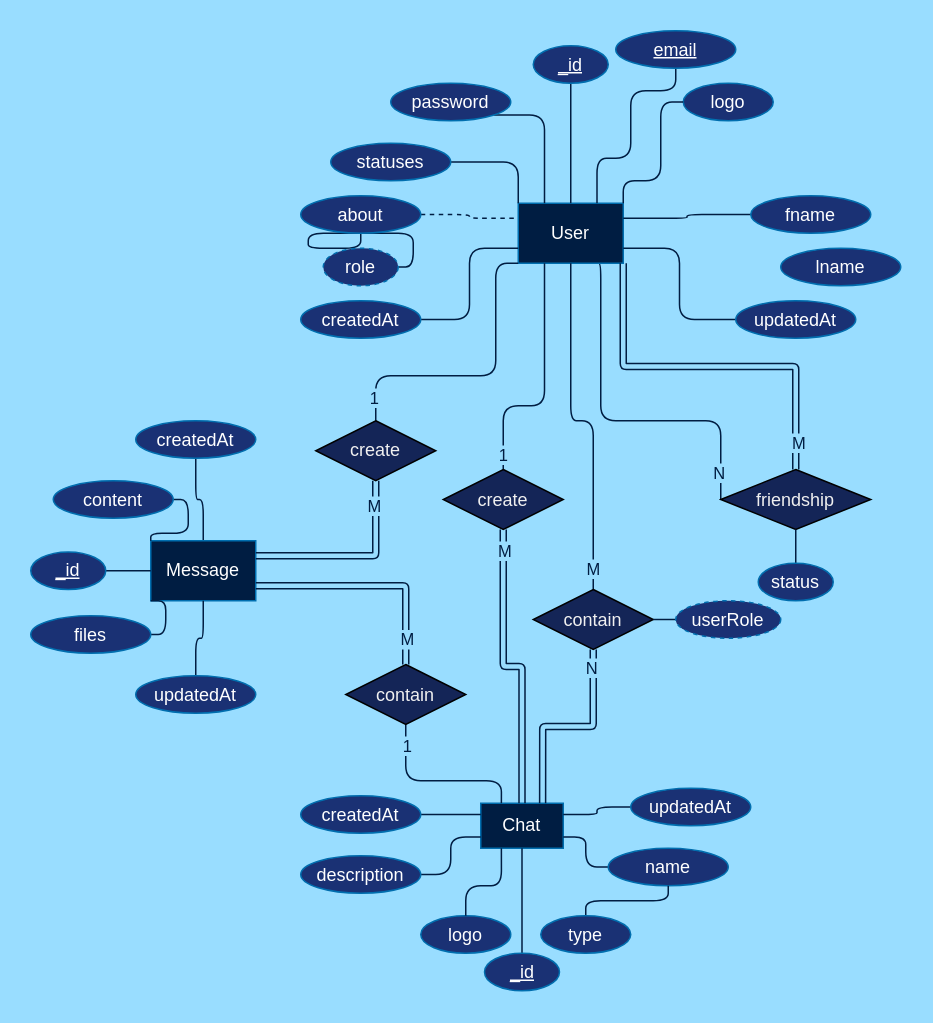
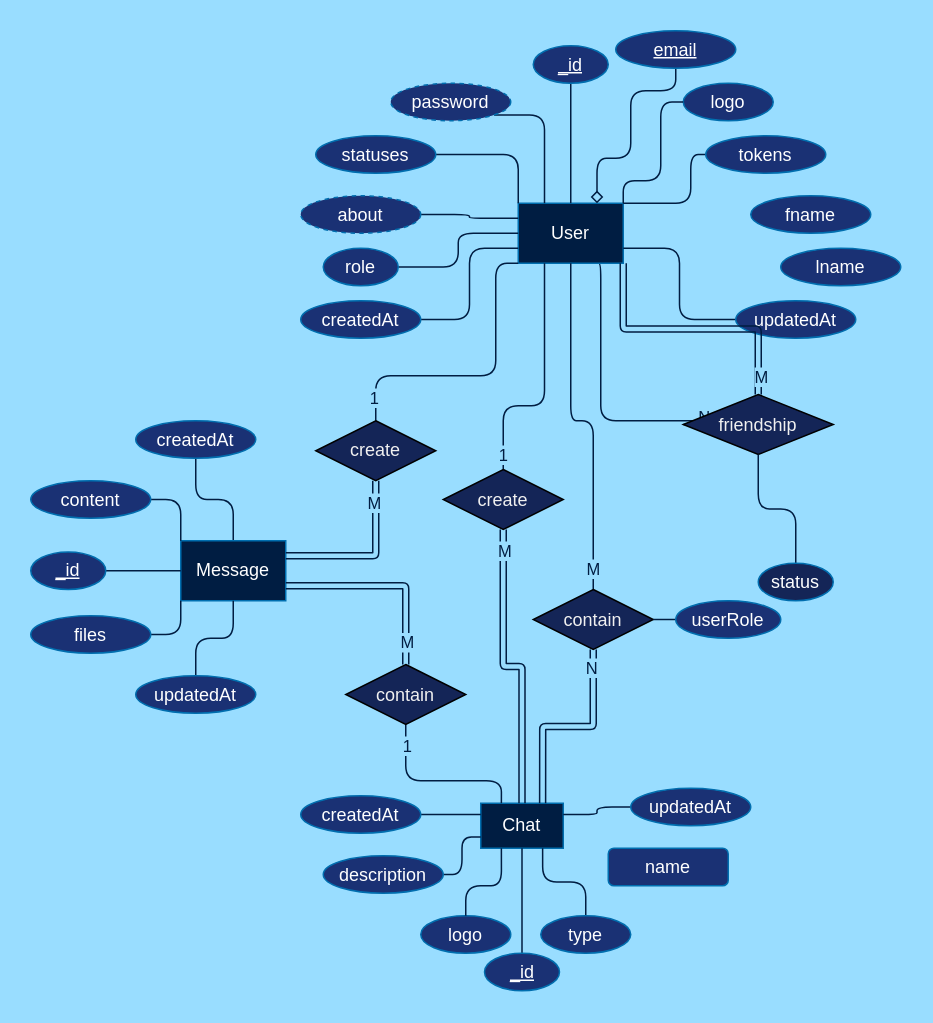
(451, 102) -> (451, 102)
none -> (766, 155)
(391, 162) -> (376, 155)
(597, 196) -> (597, 191)
none -> (682, 202)
(361, 215) -> (361, 215)
(687, 216) -> none
(470, 217) -> (470, 217)
(343, 233) -> (458, 247)
(361, 267) -> (361, 267)
(113, 500) -> (91, 500)
(796, 500) -> (758, 425)
(203, 571) -> (233, 571)
(796, 582) -> (796, 582)
(728, 620) -> (728, 620)
(586, 851) -> none
(668, 867) -> (668, 867)
(361, 875) -> (383, 875)
(631, 901) -> (560, 882)
